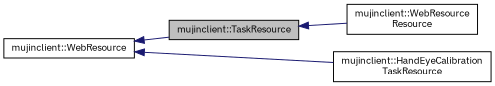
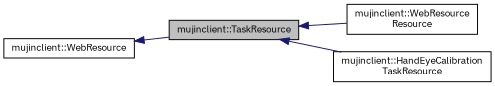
(239, 57) -> (315, 47)
